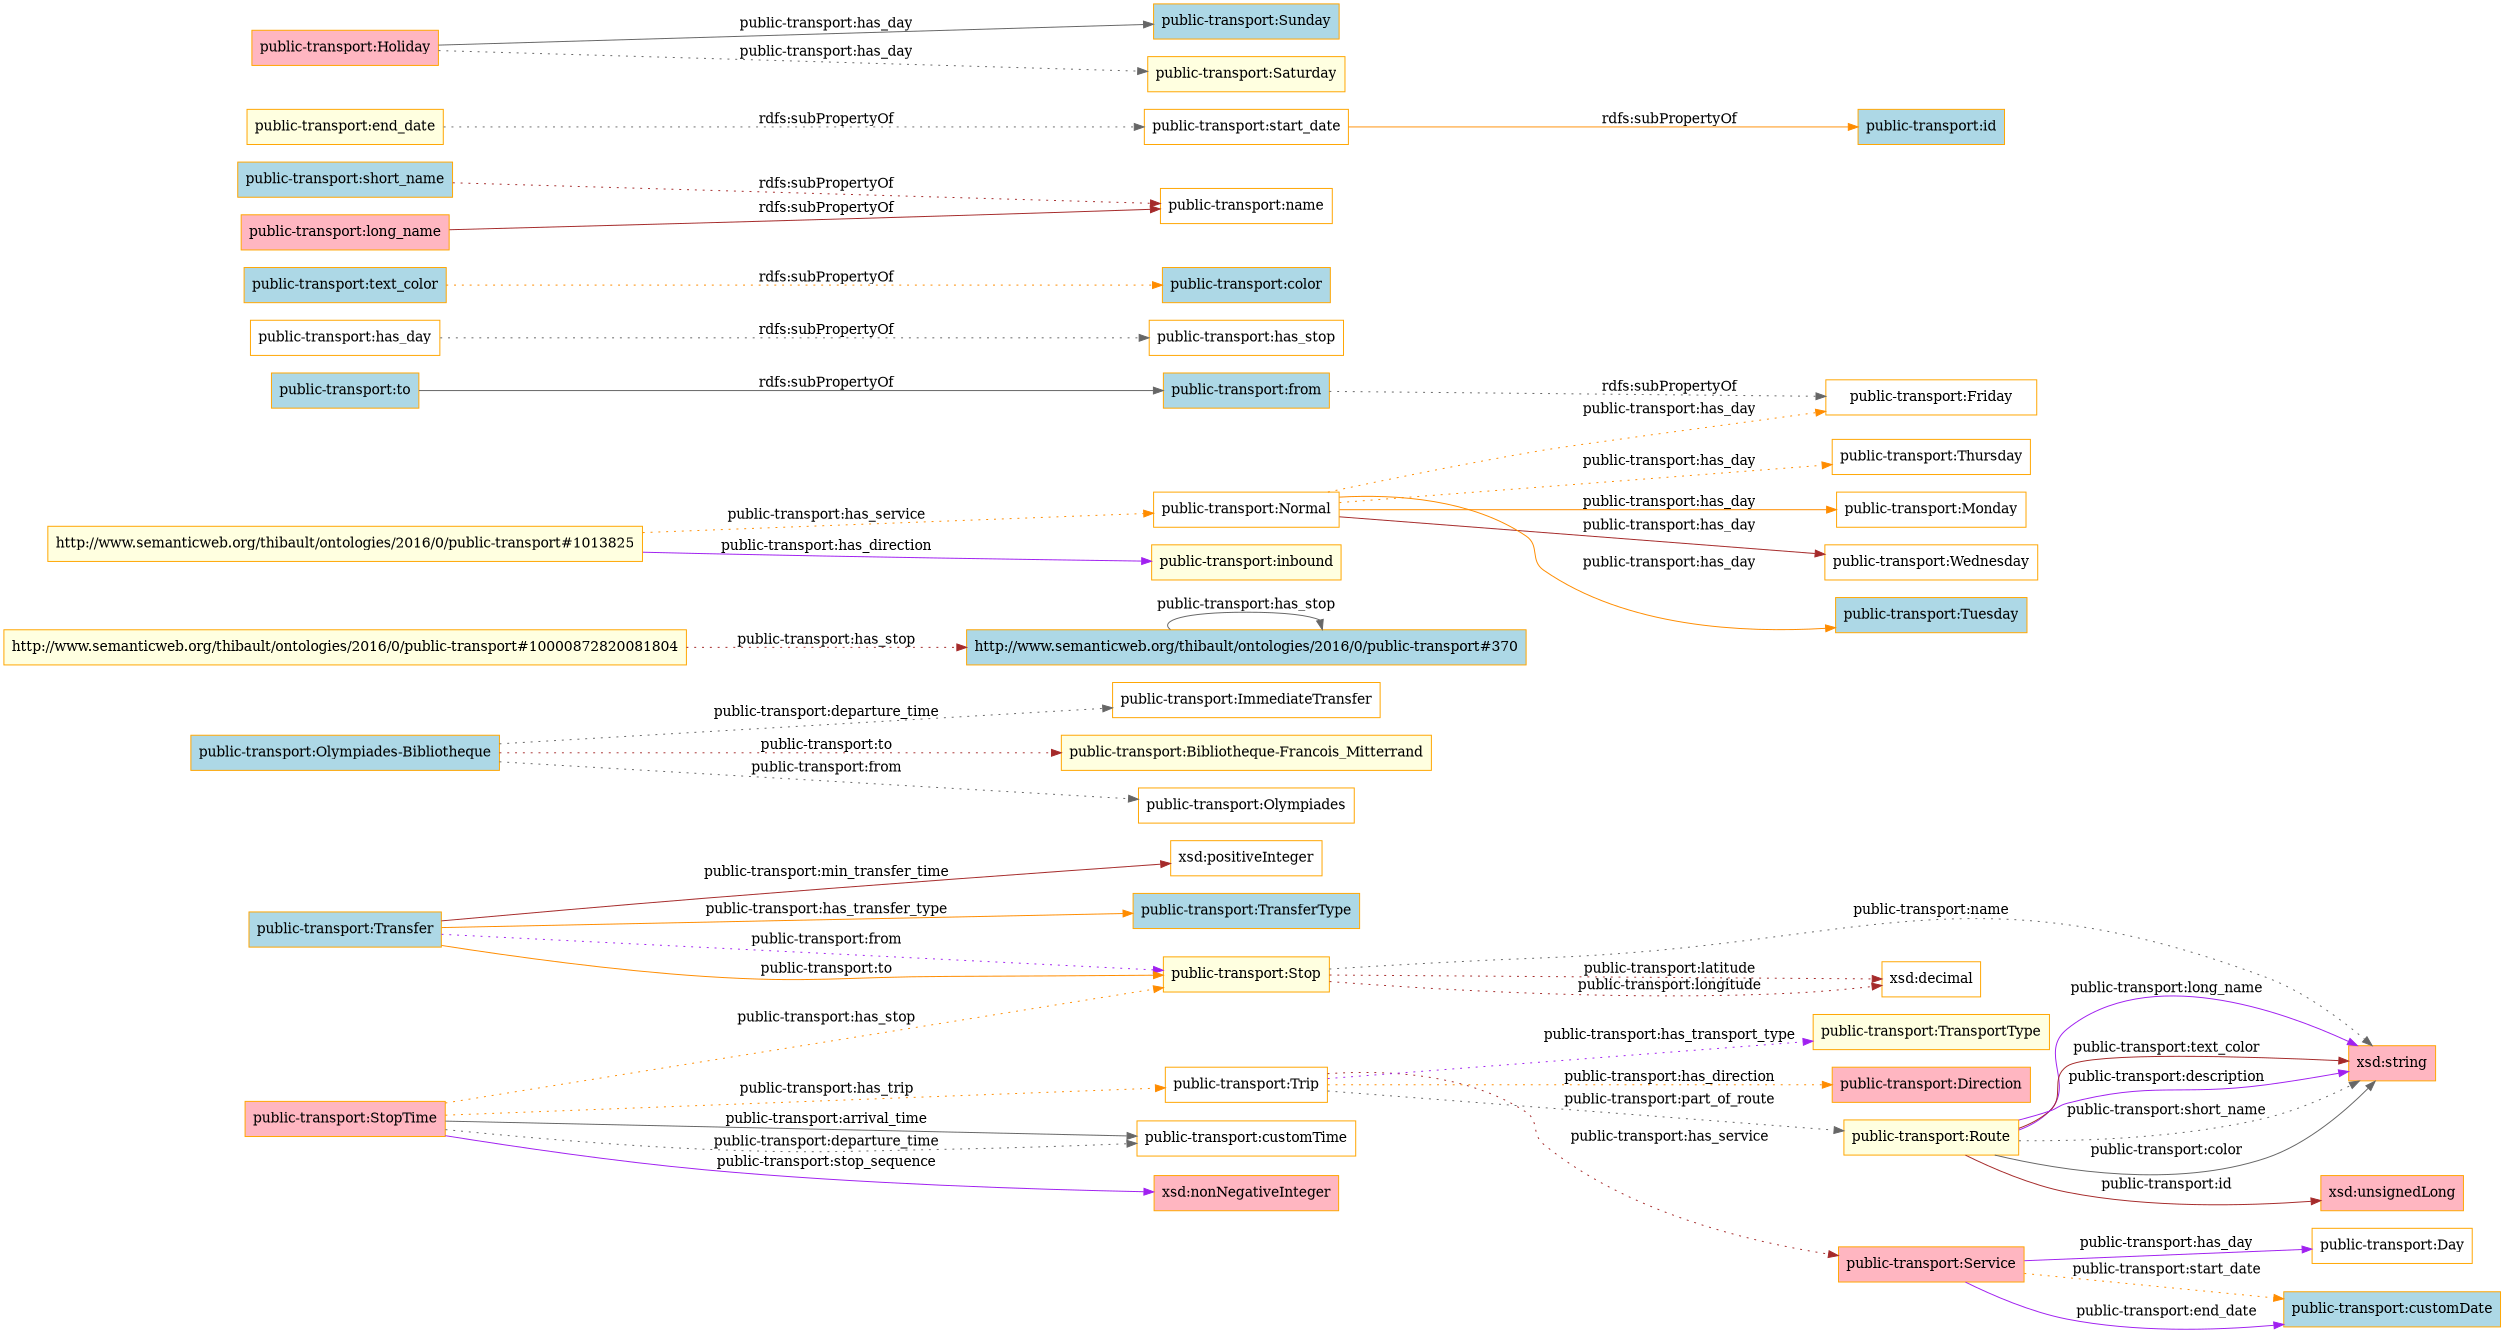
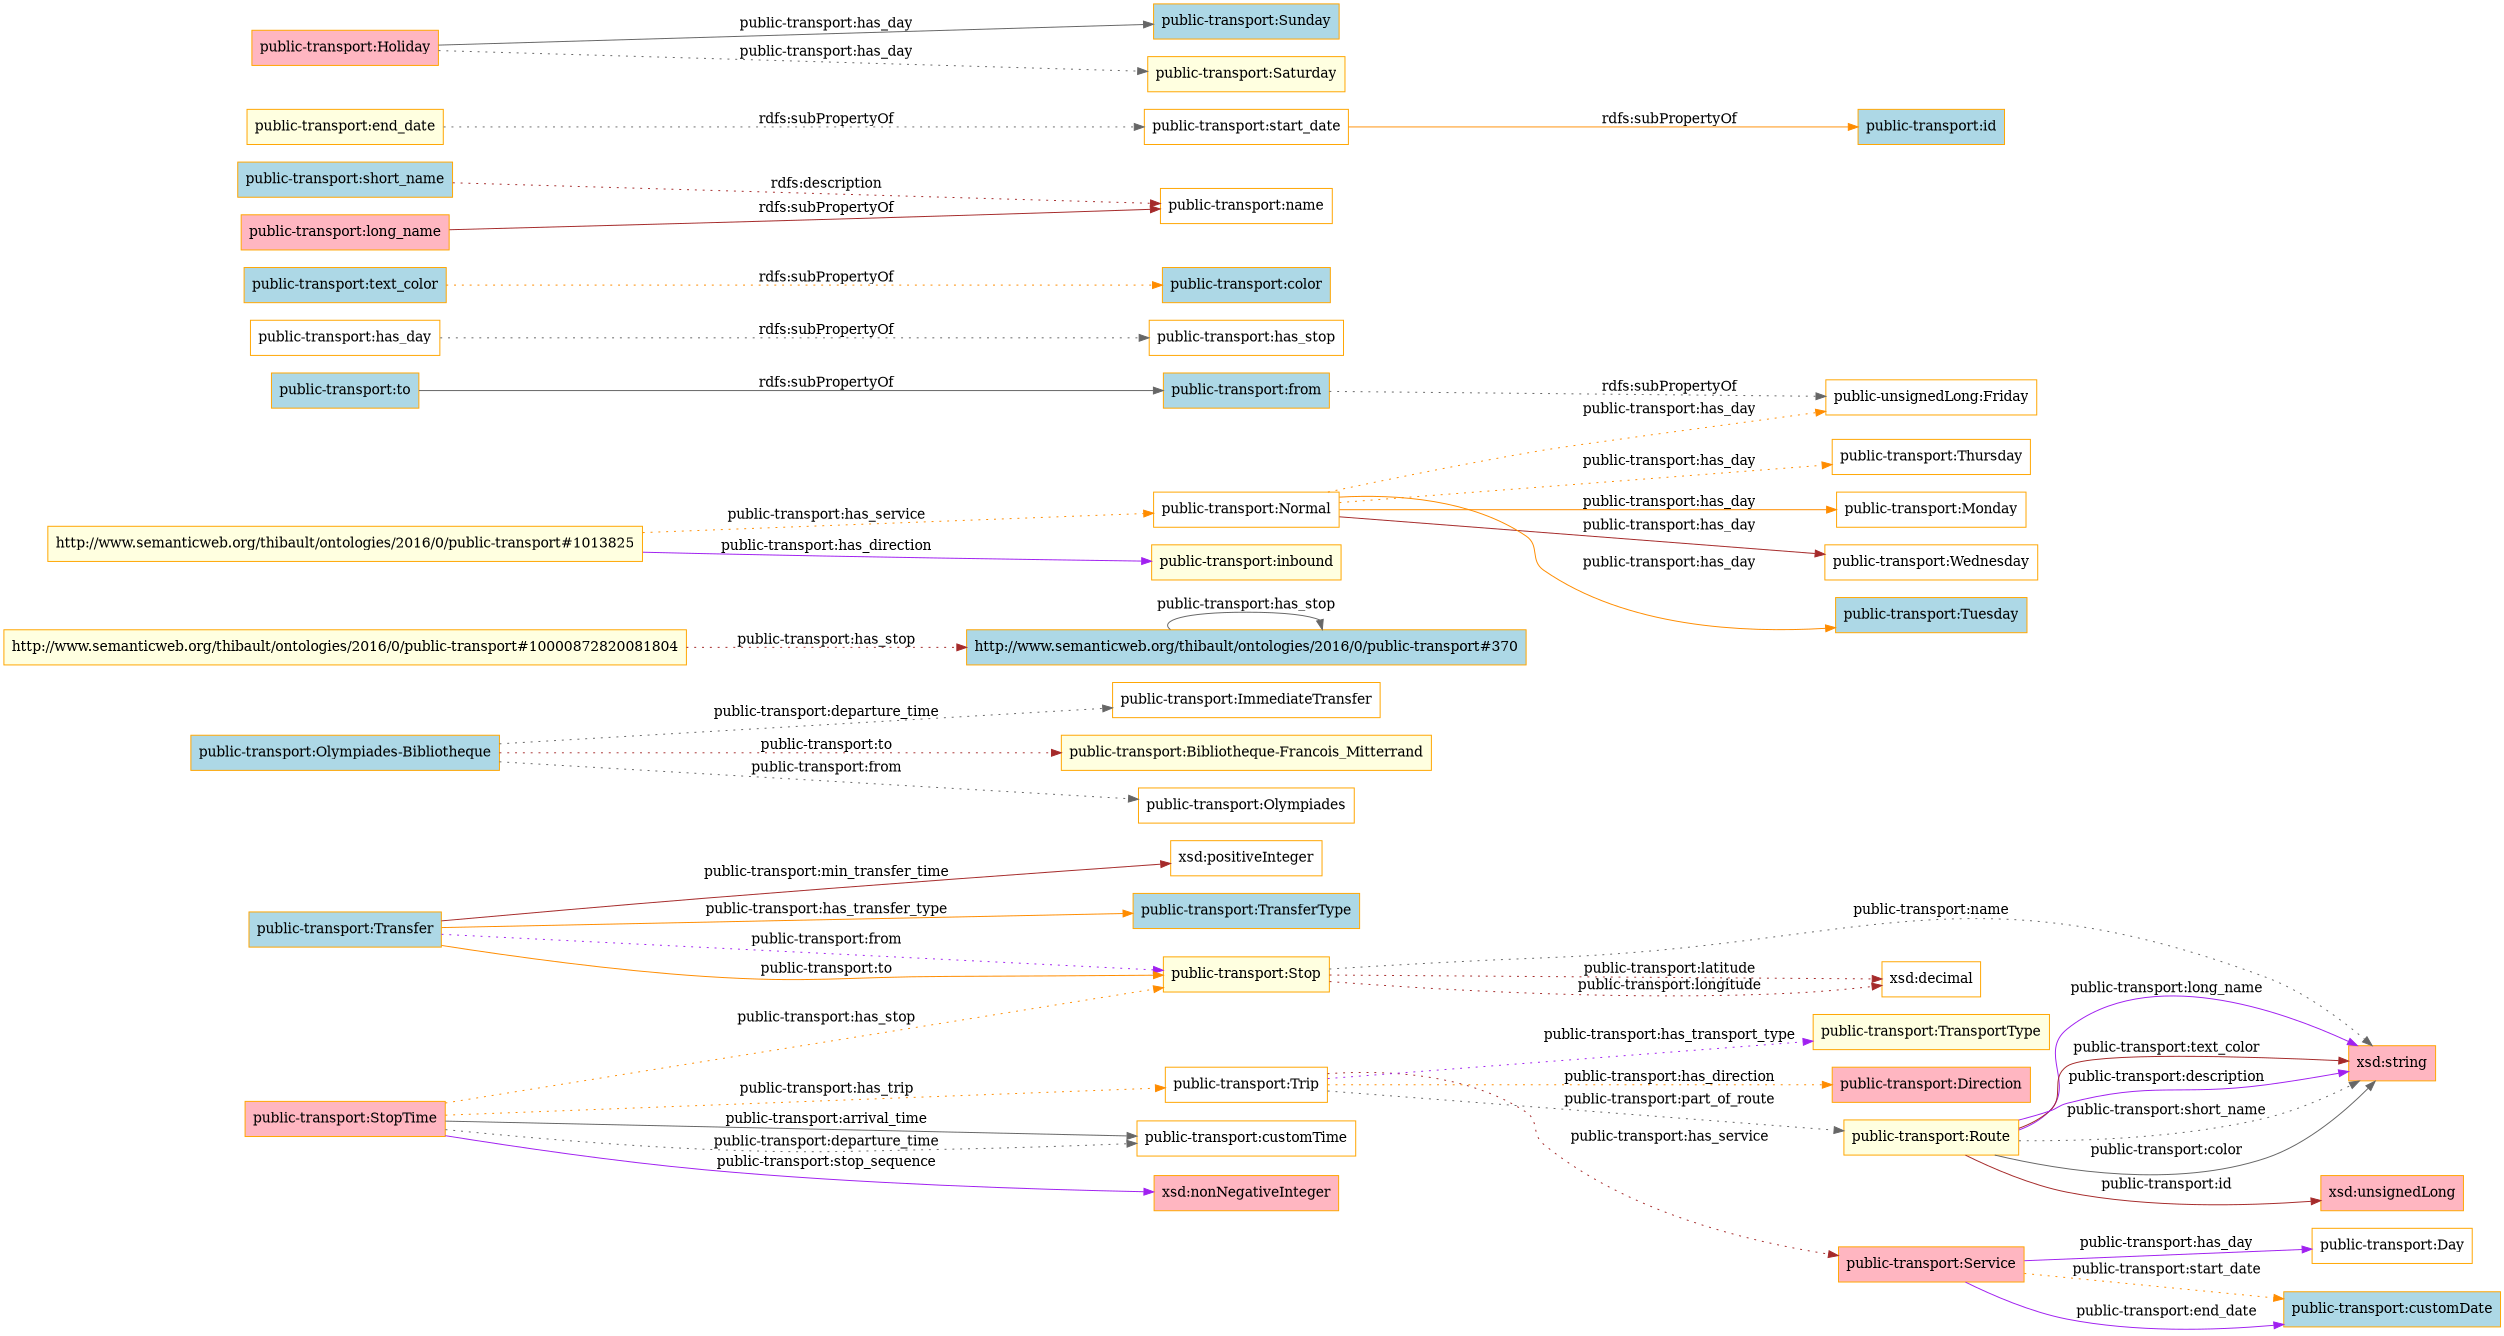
(827, 184) -> (827, 184)
(1931, 397) -> (1931, 397)
